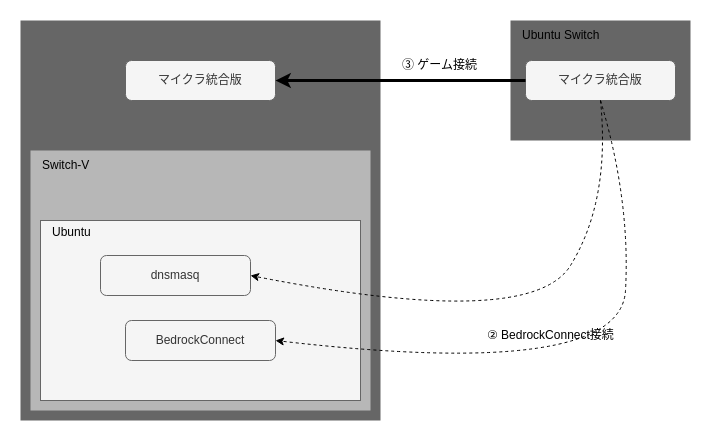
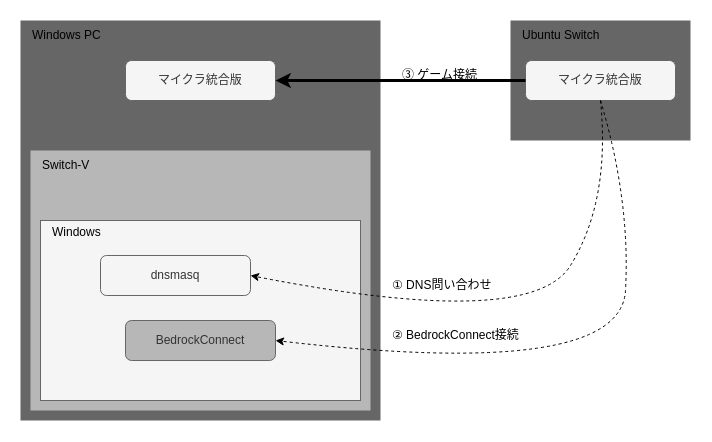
none -> (81, 36)
(441, 66) -> (441, 76)
(73, 233) -> (74, 233)
none -> (441, 286)
(551, 336) -> (456, 336)
(201, 341) -> (201, 341)
